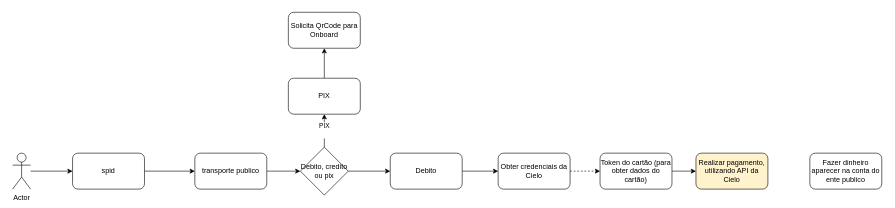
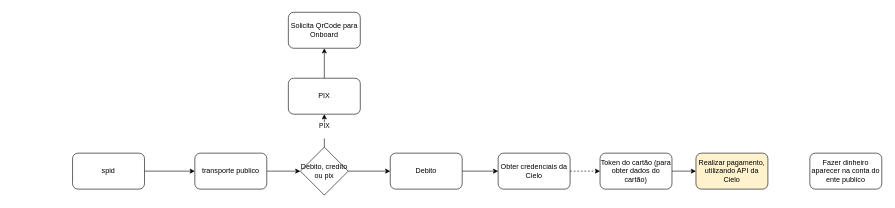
(21, 171) -> none
(67, 171) -> none
